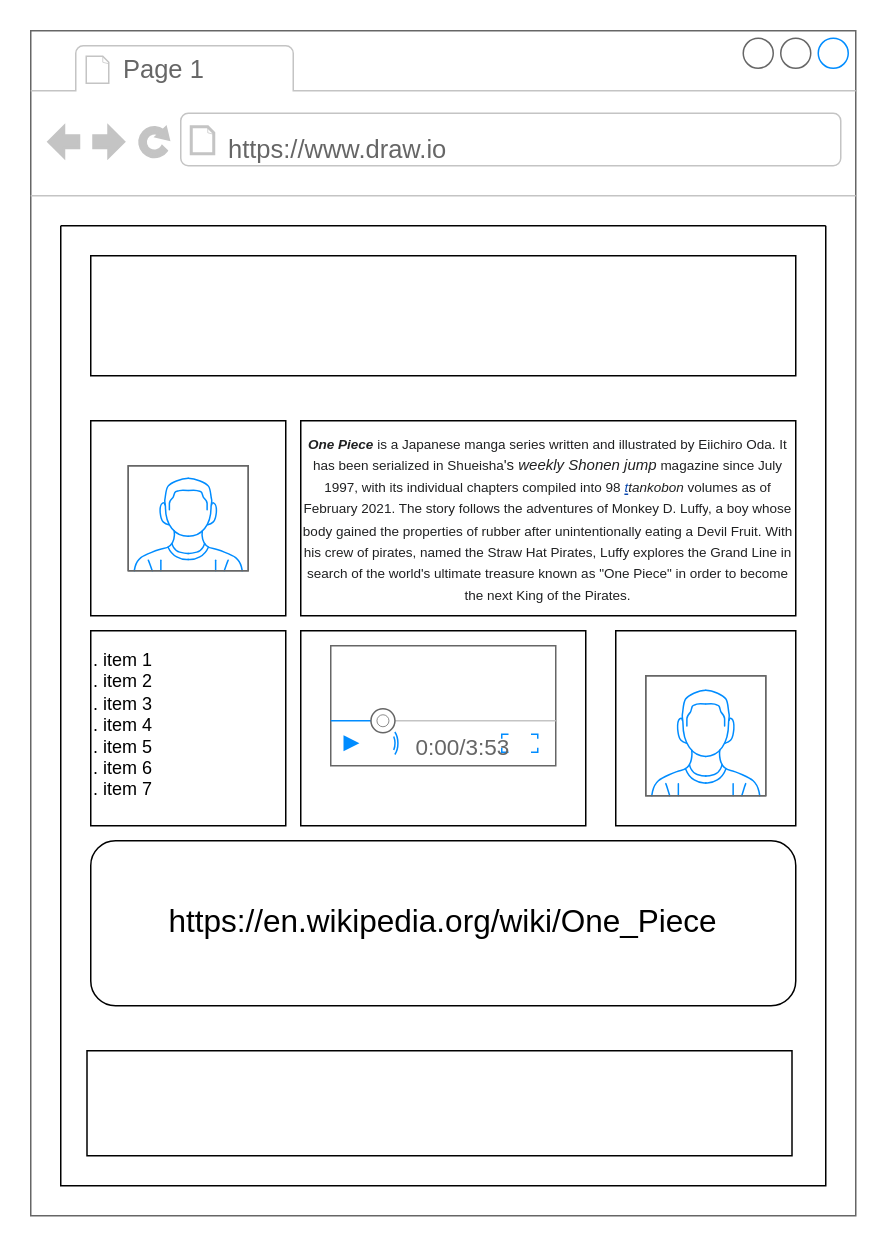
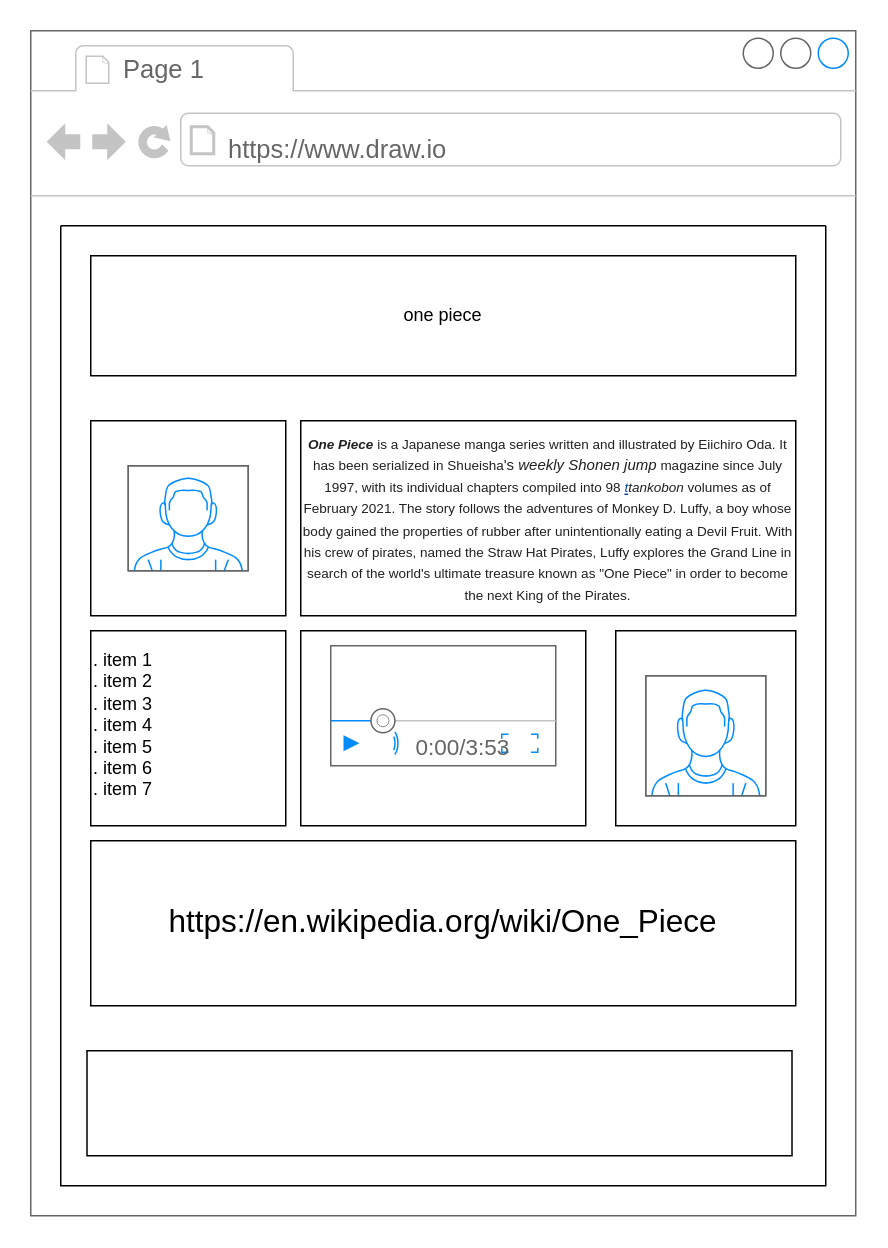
none -> (443, 316)
(443, 923) -> (443, 923)
